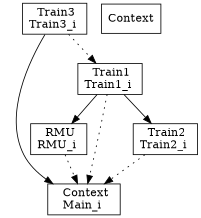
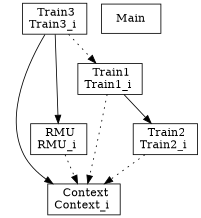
(131, 19) -> (131, 19)
(87, 106) -> (57, 75)
(84, 199) -> (84, 199)
